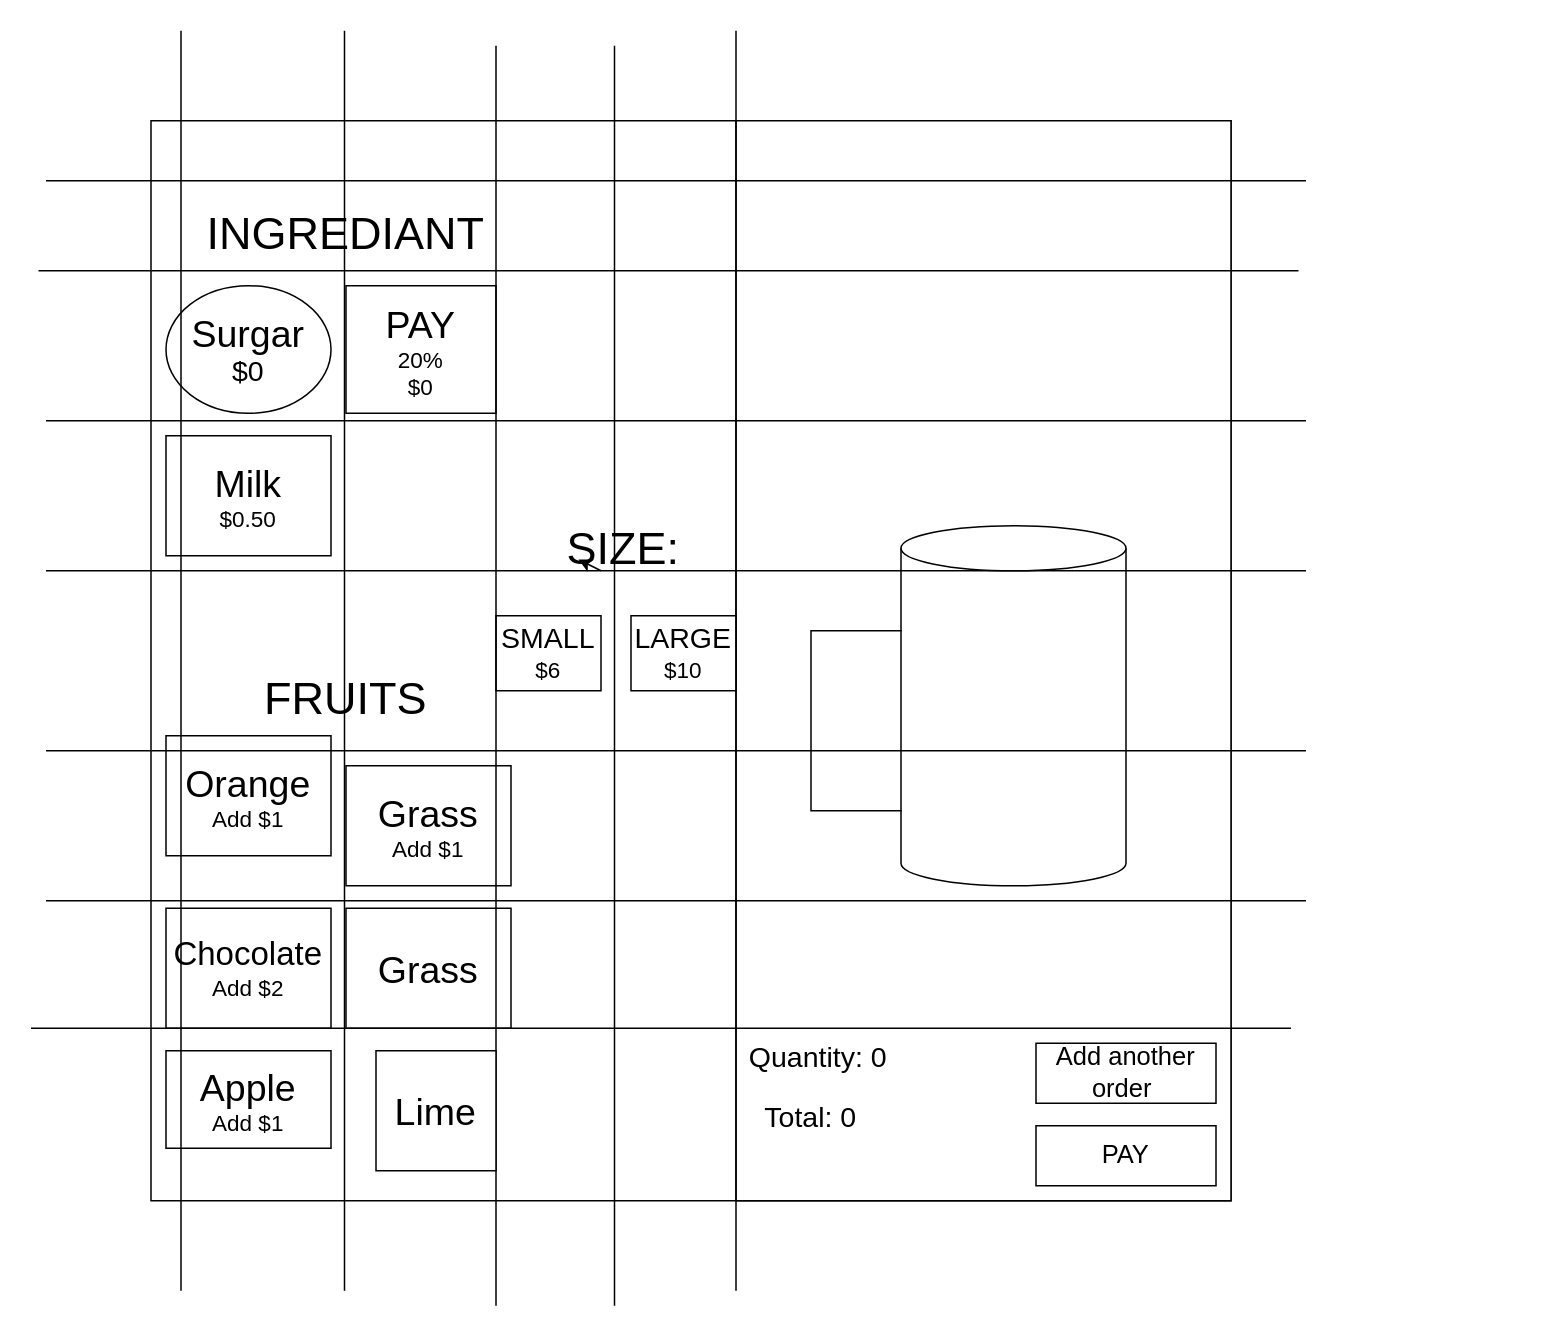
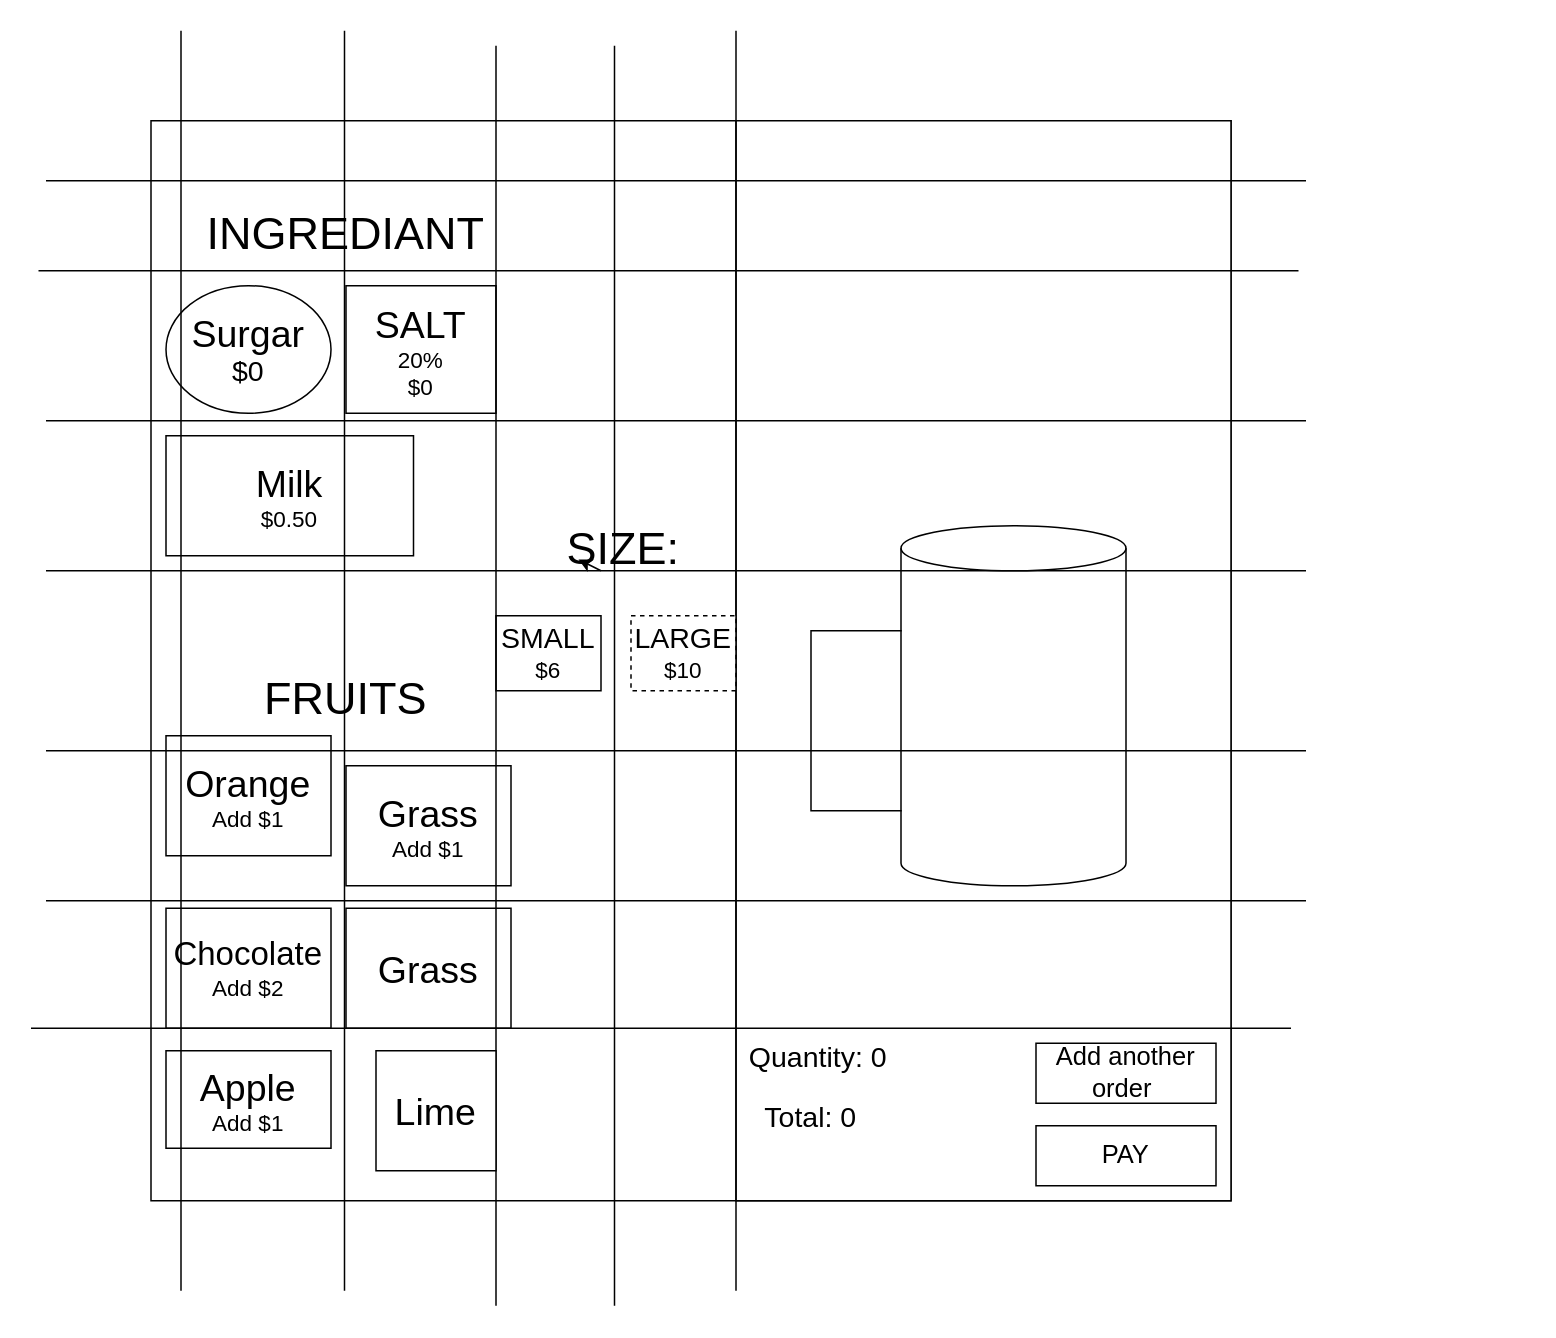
(421, 350) -> (421, 350)
(248, 496) -> (290, 496)
(683, 653) -> (683, 653)
